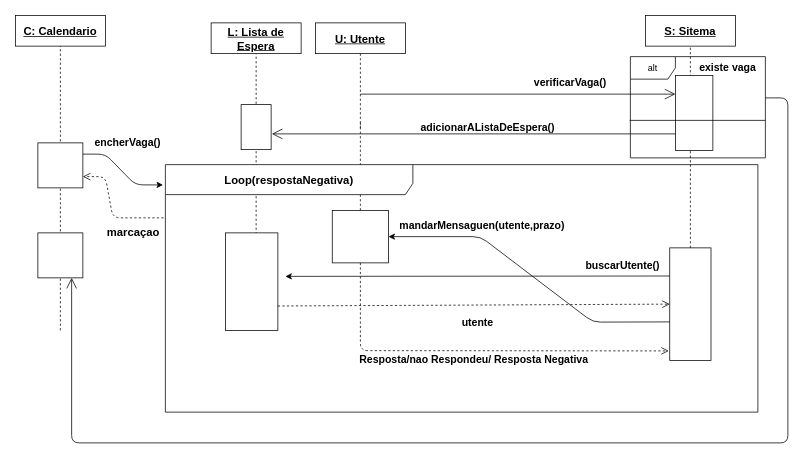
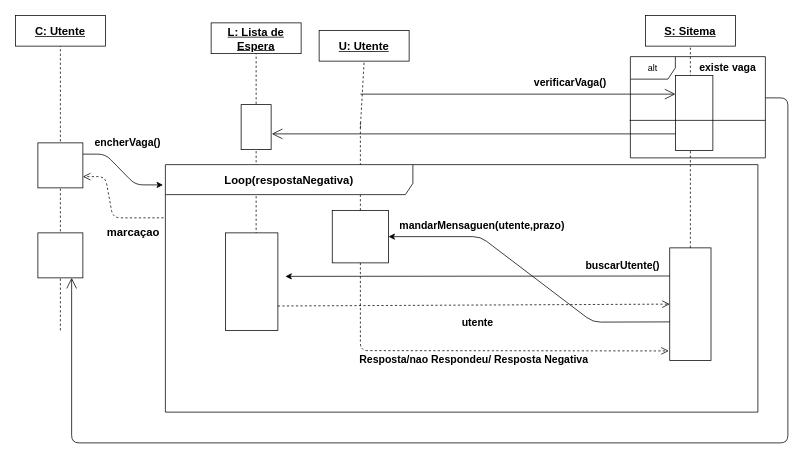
(60, 31) -> (60, 31)
(360, 38) -> (364, 46)
(488, 127) -> none
